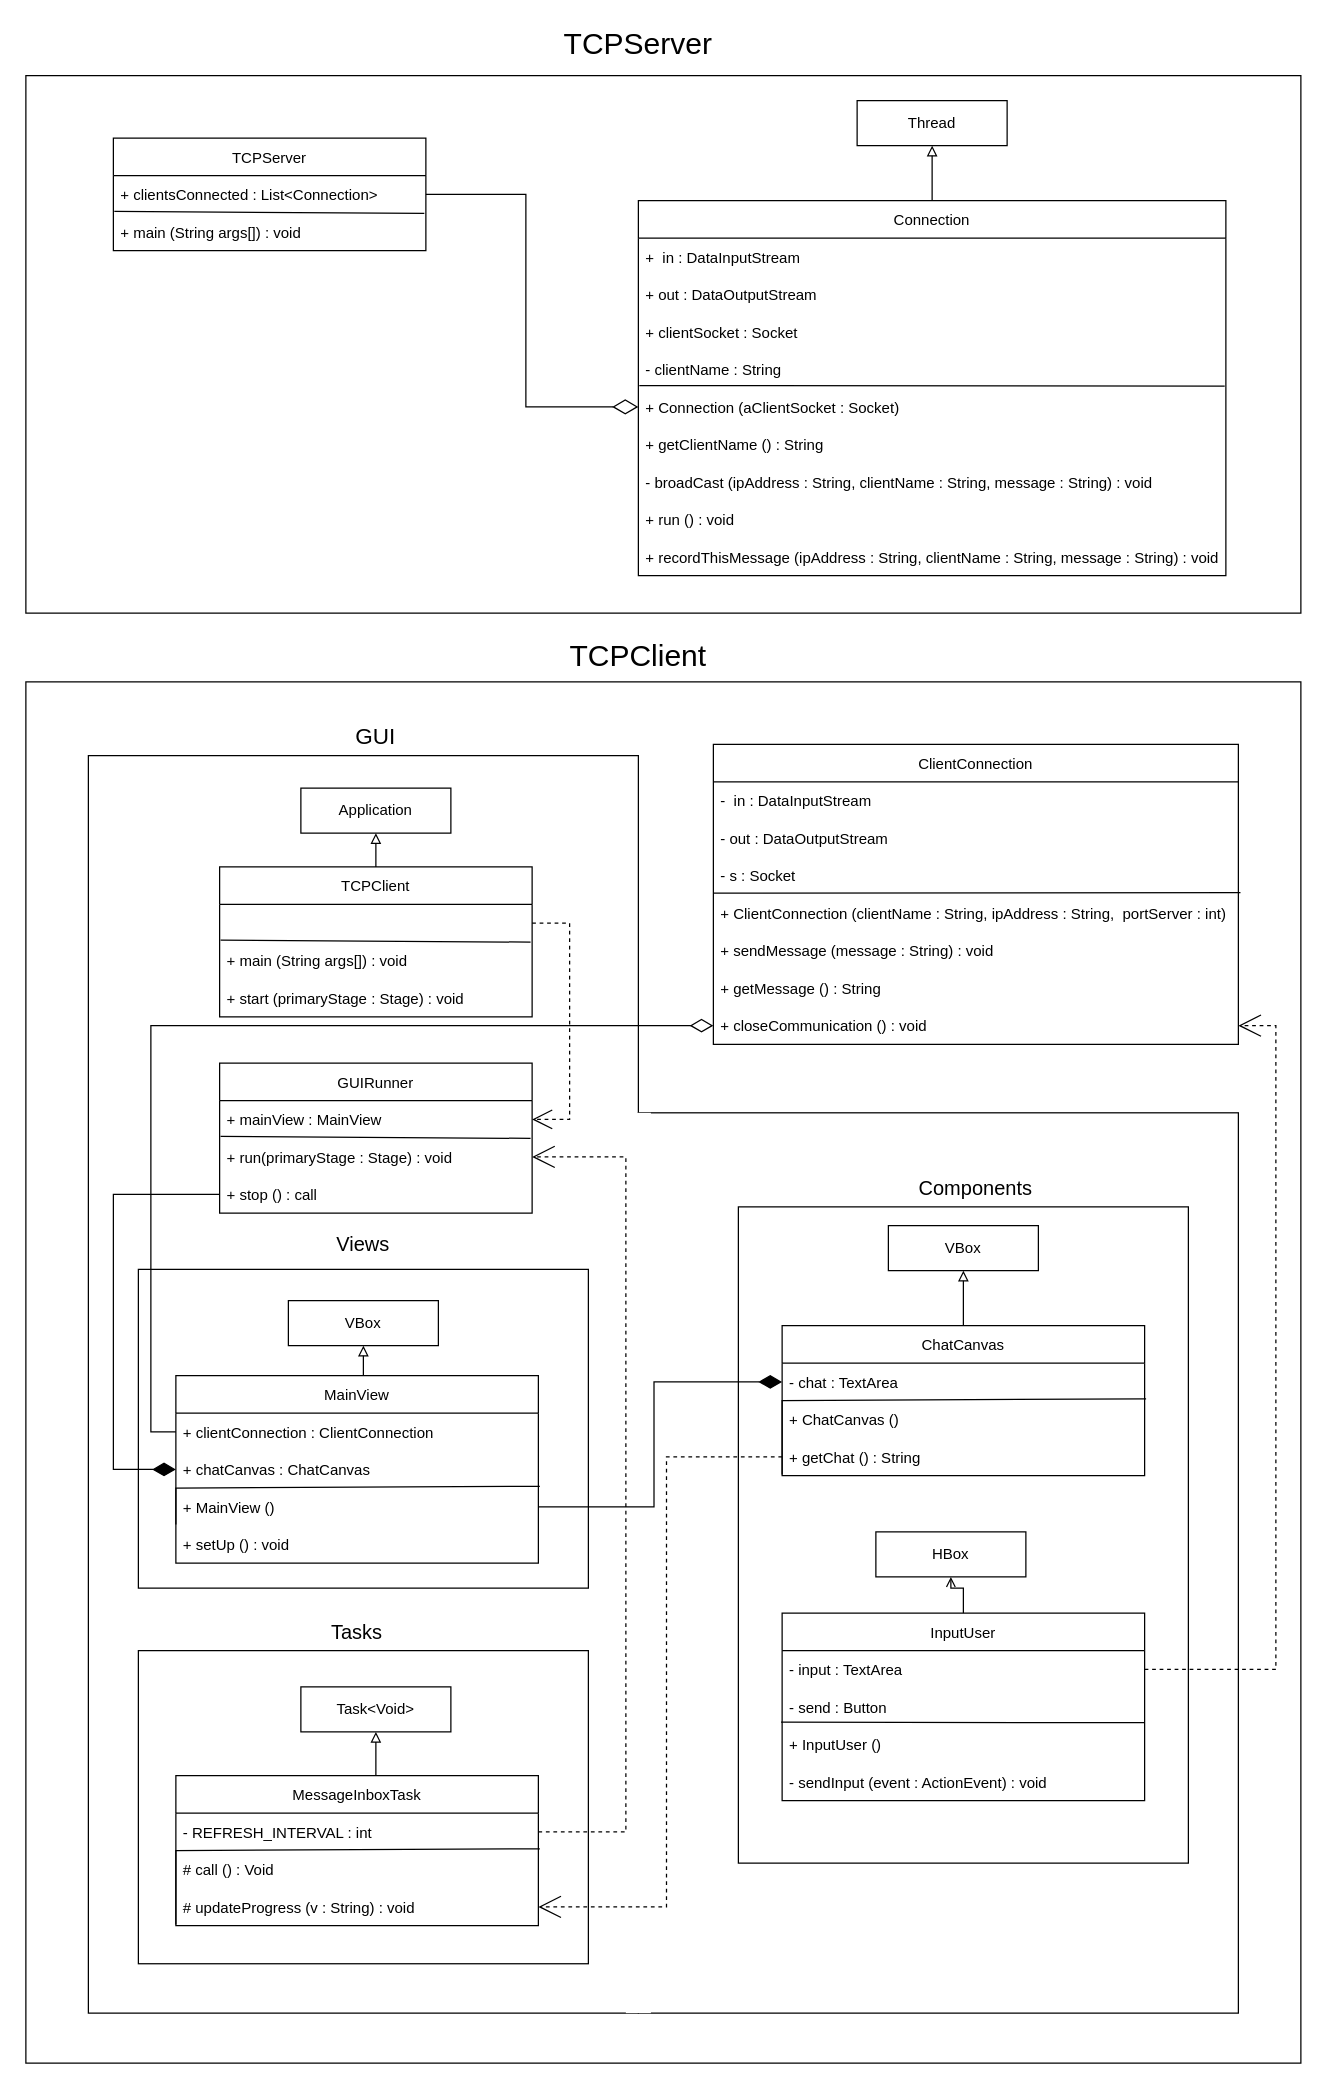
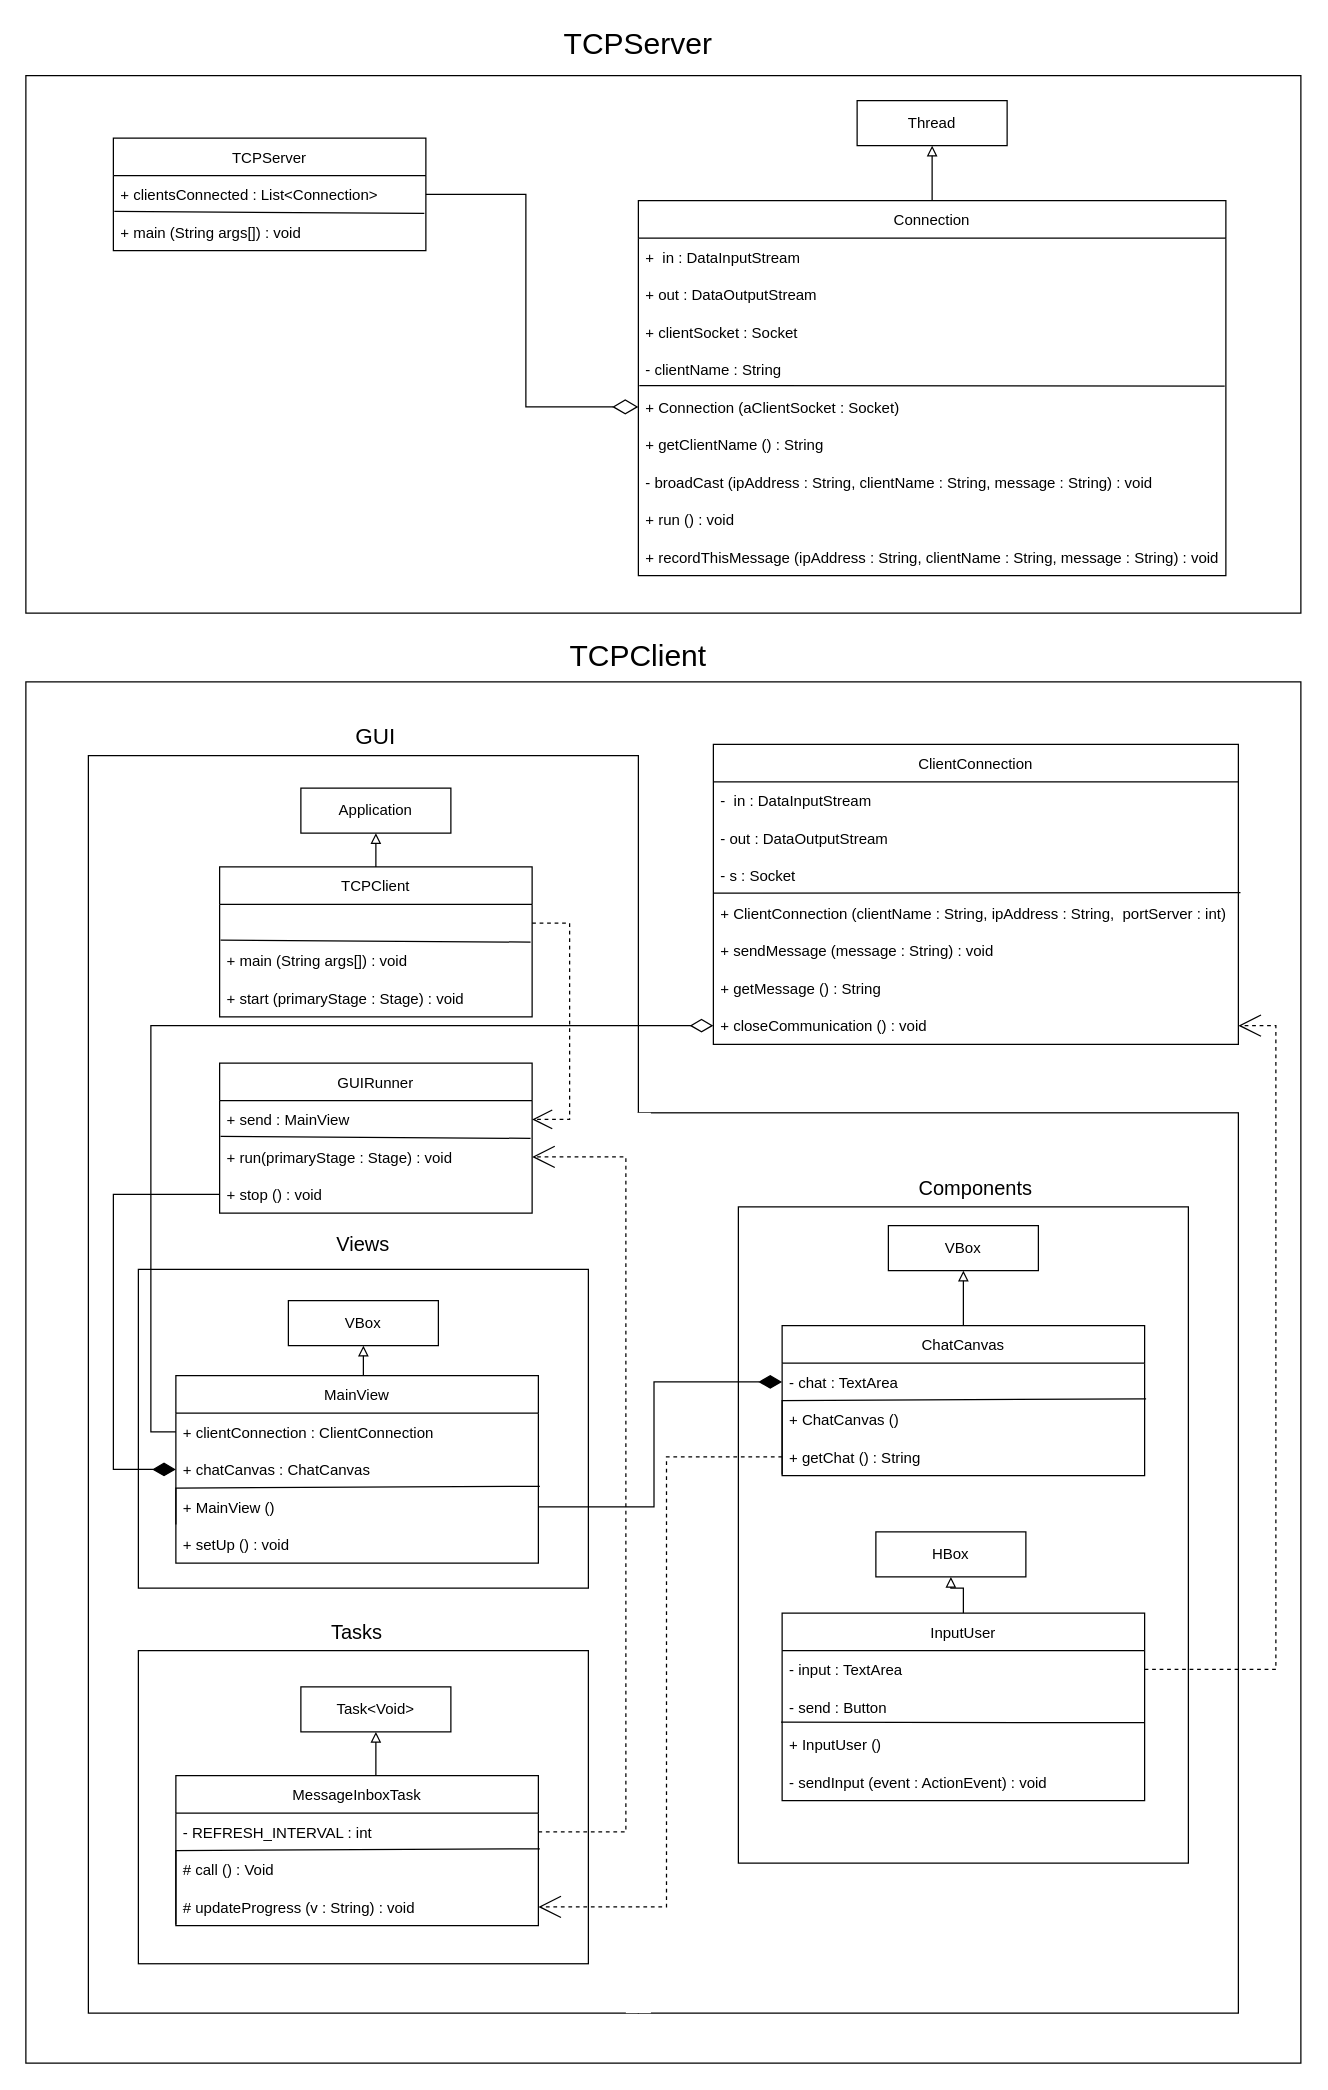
(299, 1120) -> (286, 1120)
(280, 1195) -> (282, 1195)
(951, 1586) -> (953, 1588)
